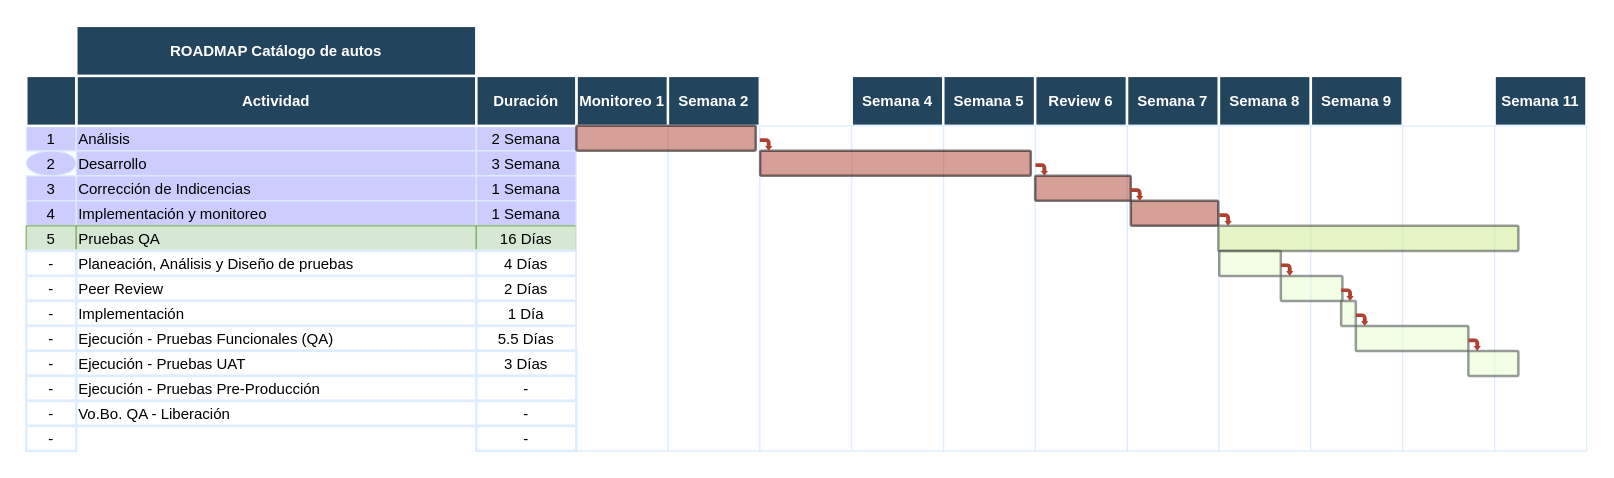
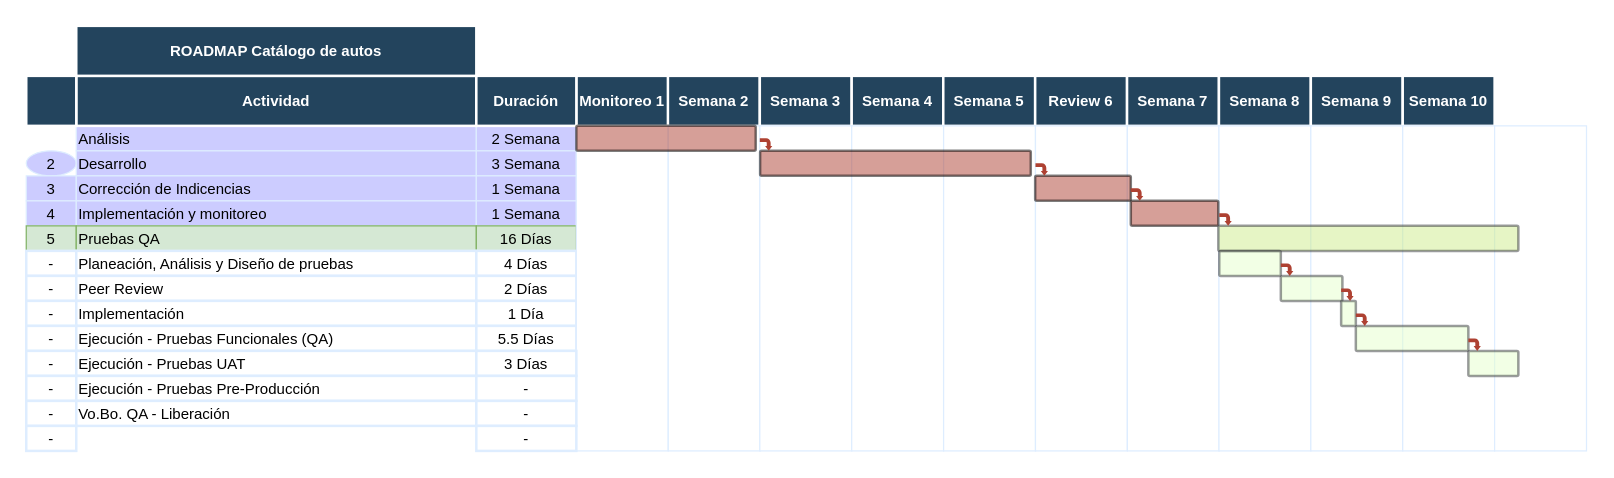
none -> (806, 101)
none -> (1448, 101)
(1540, 101) -> none
(51, 138) -> none
